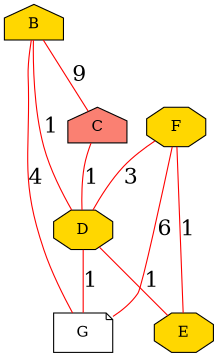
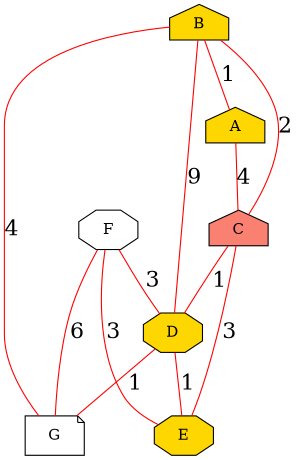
(79, 76) -> (285, 127)
(51, 127) -> (194, 178)
(176, 127) -> (108, 230)
none -> (235, 127)
(188, 230) -> (113, 333)
none -> (218, 332)
